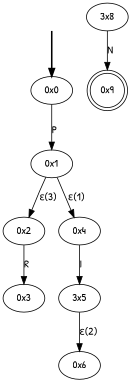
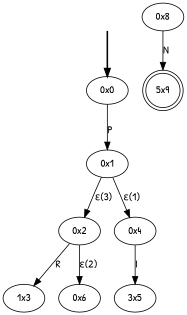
(107, 17) -> (163, 17)
(107, 90) -> (163, 90)
(24, 298) -> (24, 298)
(80, 328) -> (80, 261)
